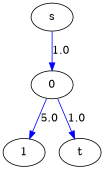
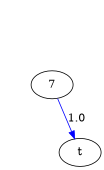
(52, 17) -> none
(52, 85) -> (52, 85)
(24, 152) -> none
